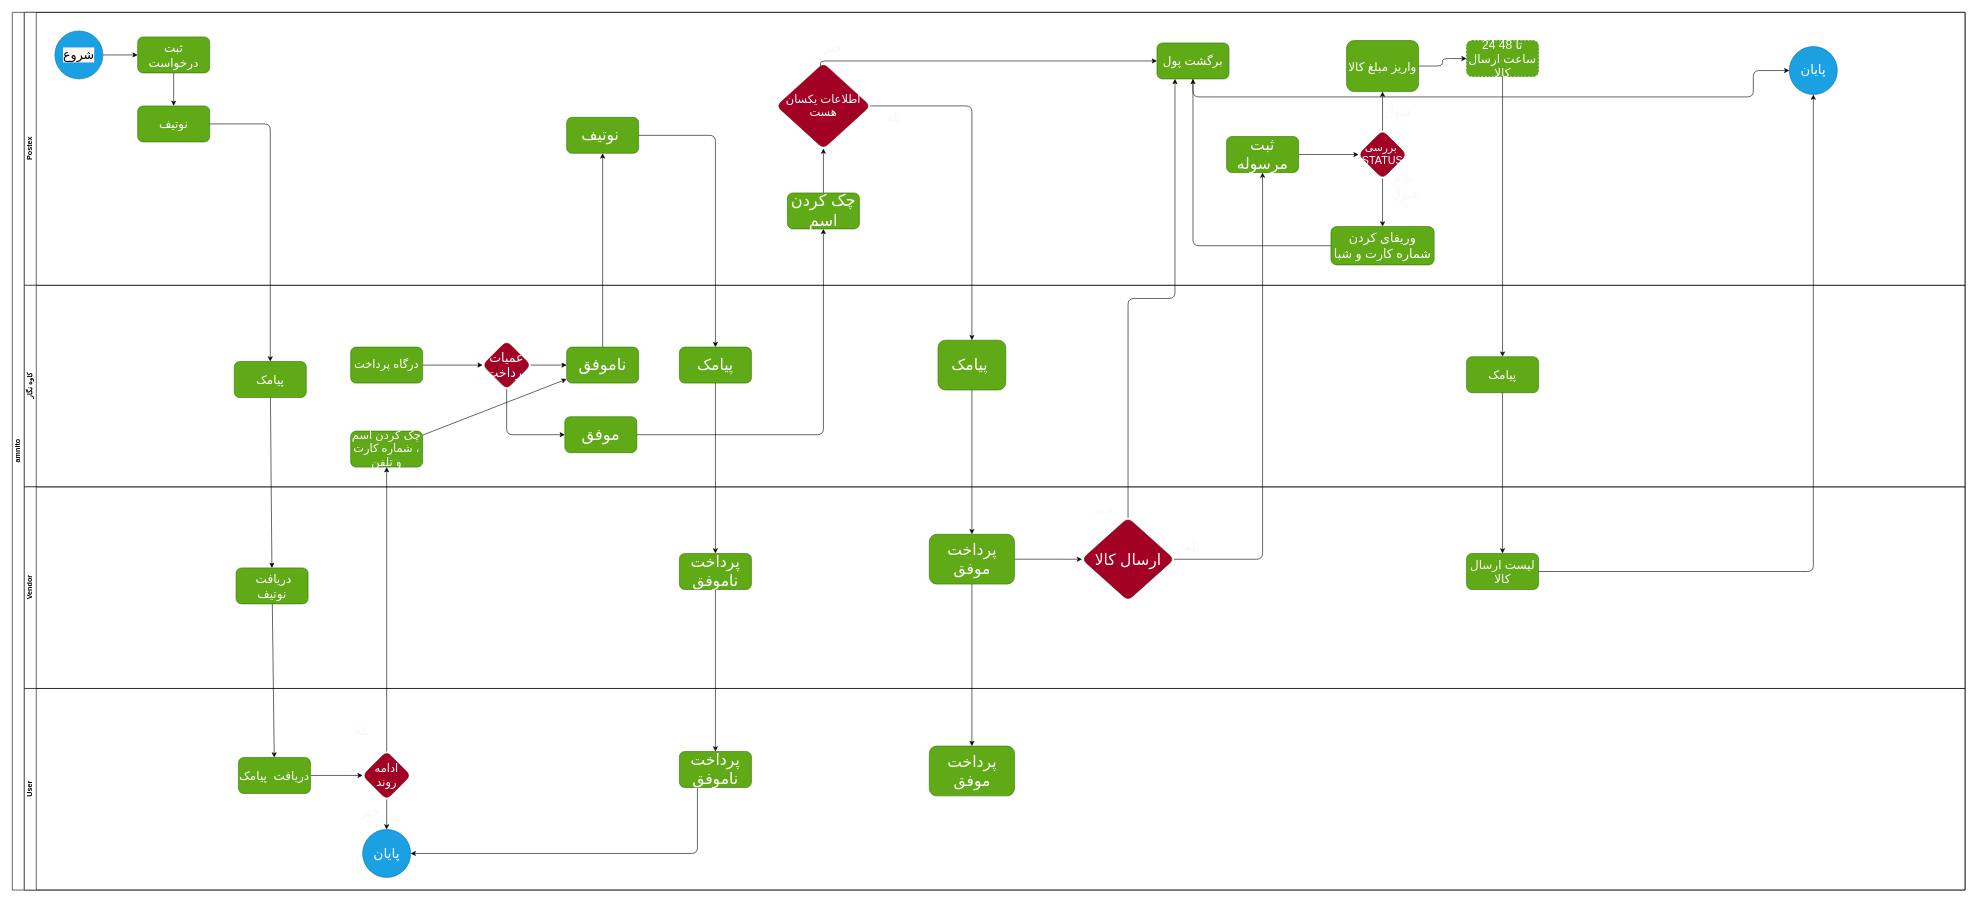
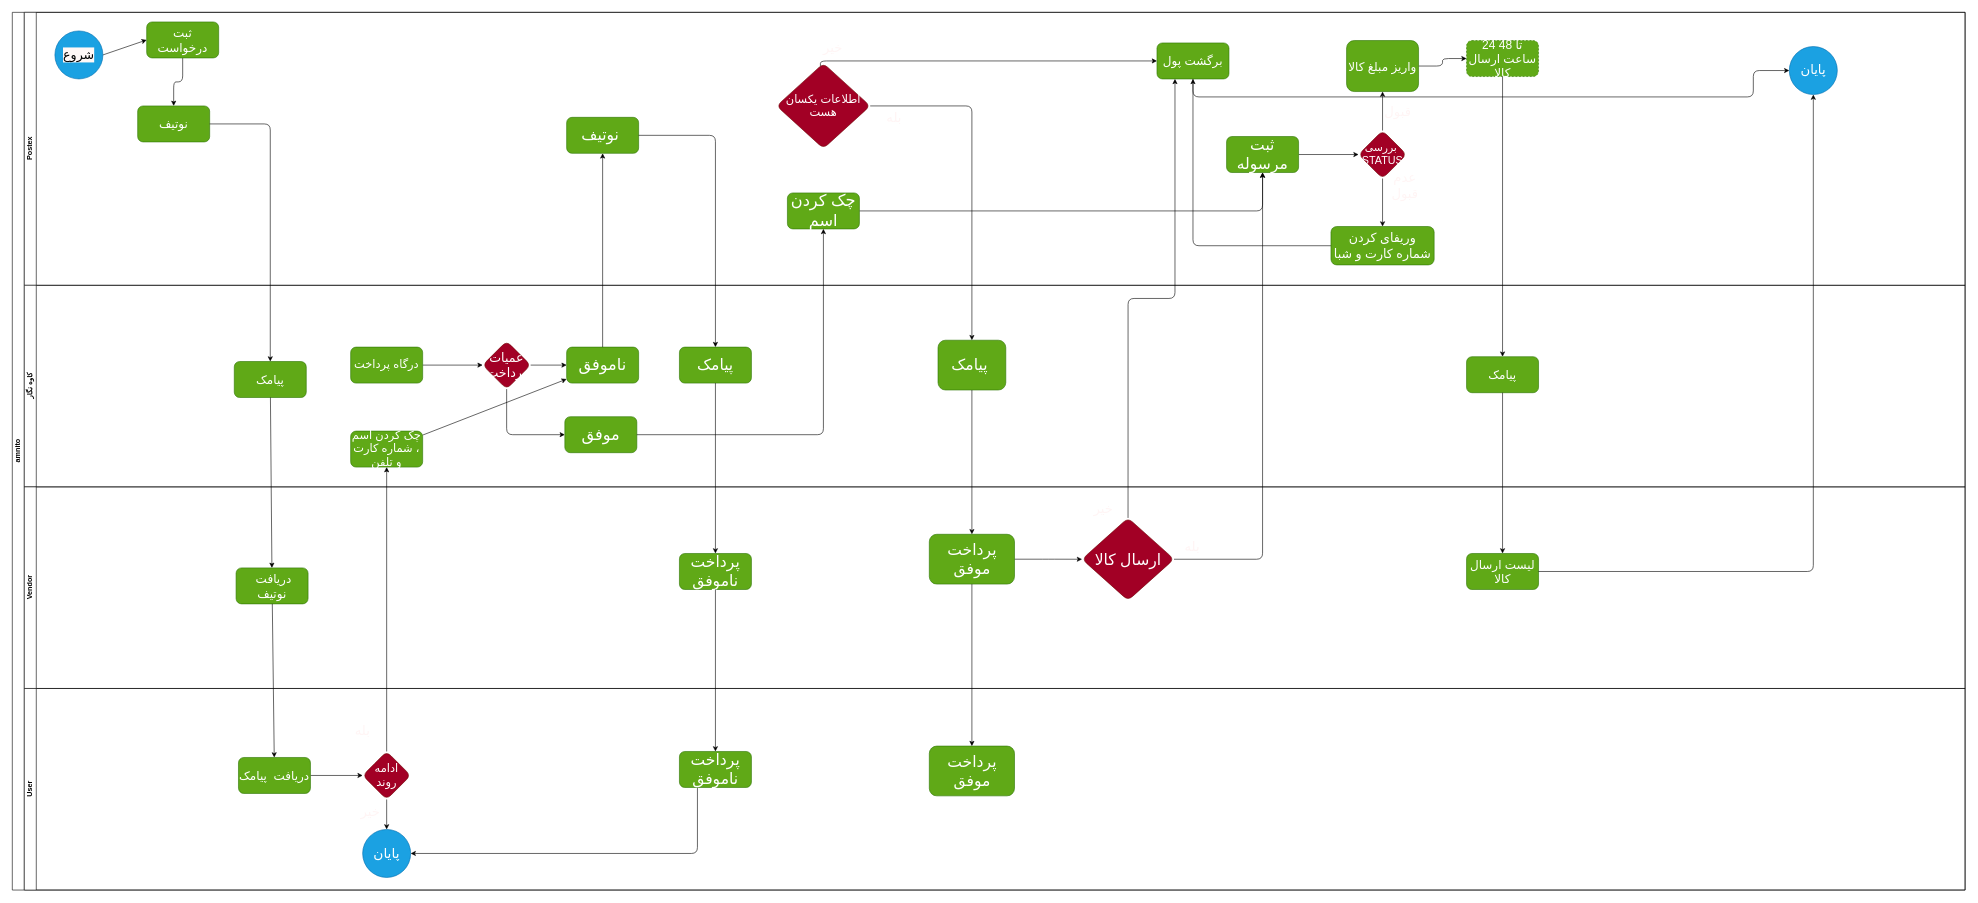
(174, 55) -> (183, 40)
(824, 173) -> (1060, 211)
